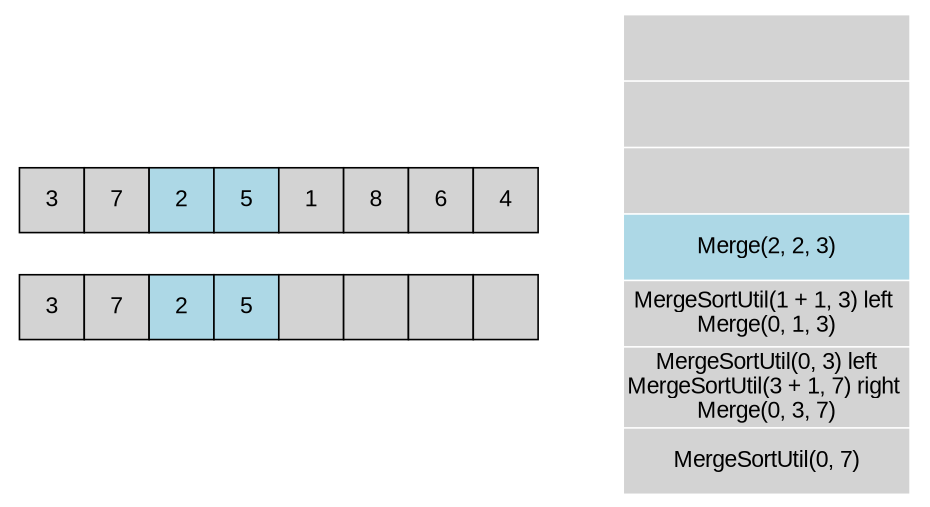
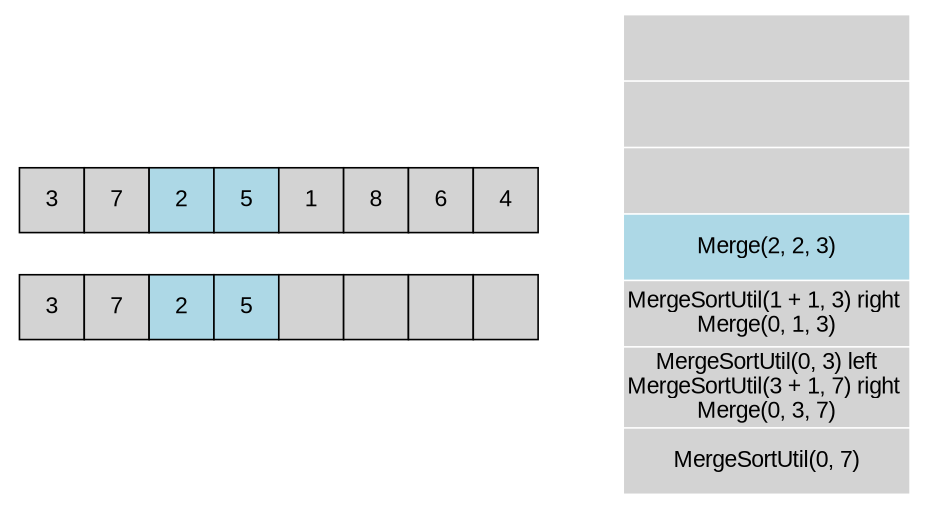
(767, 301) -> (767, 301)
